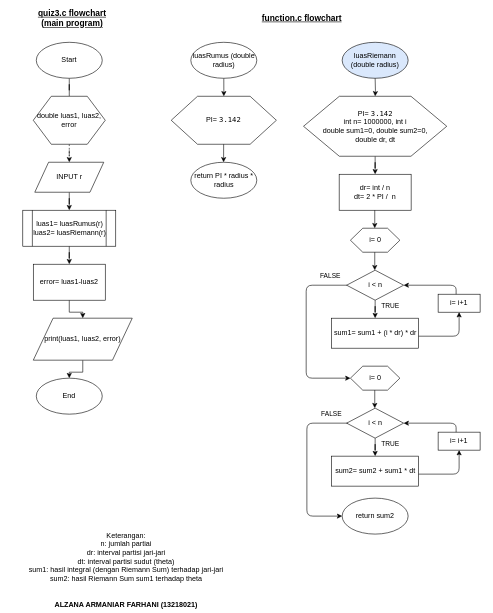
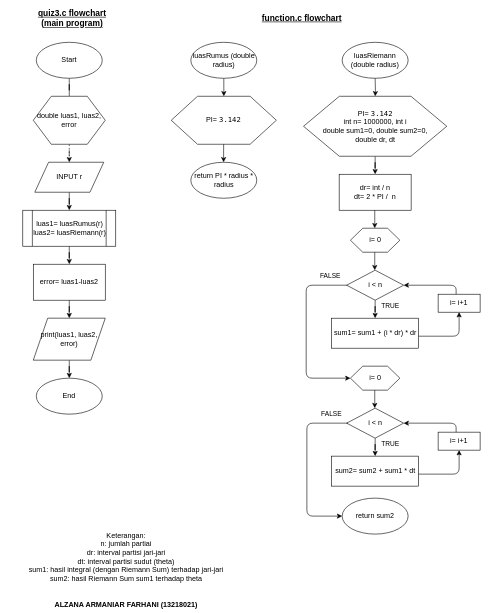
(375, 60) -> (375, 60)
(83, 339) -> (69, 339)
